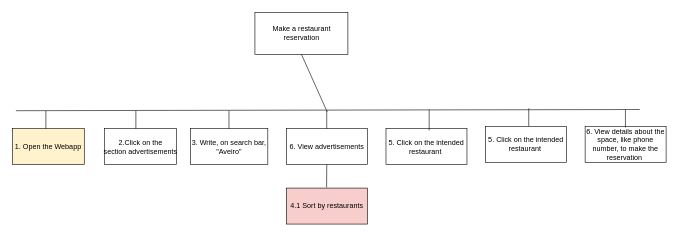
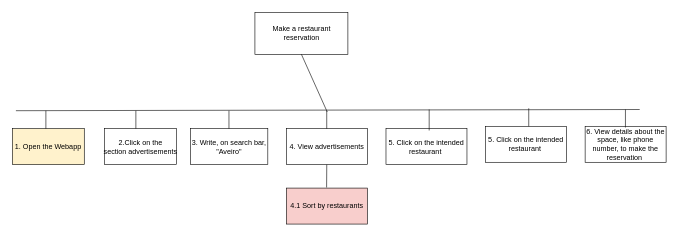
(327, 147) -> (327, 147)
